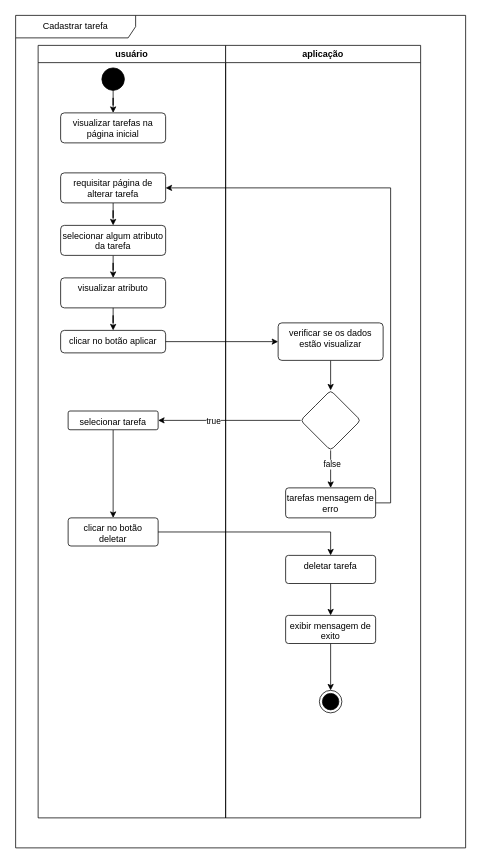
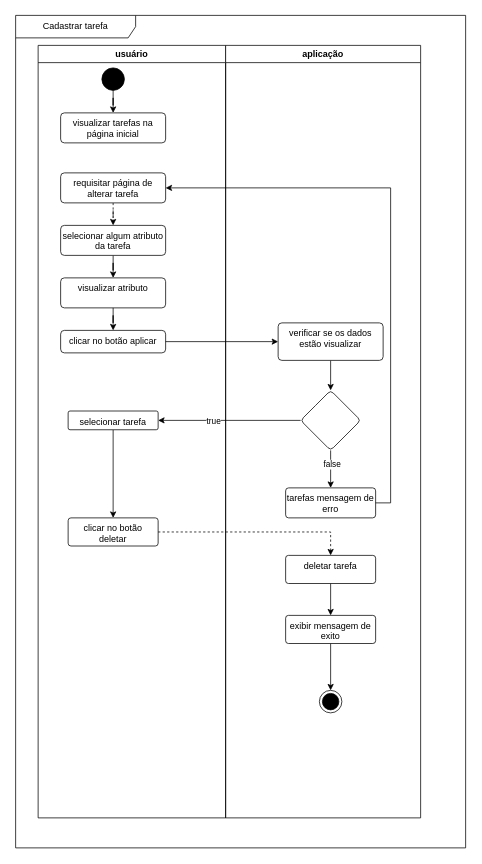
(113, 218) -> (113, 218)
(252, 532) -> (252, 532)
